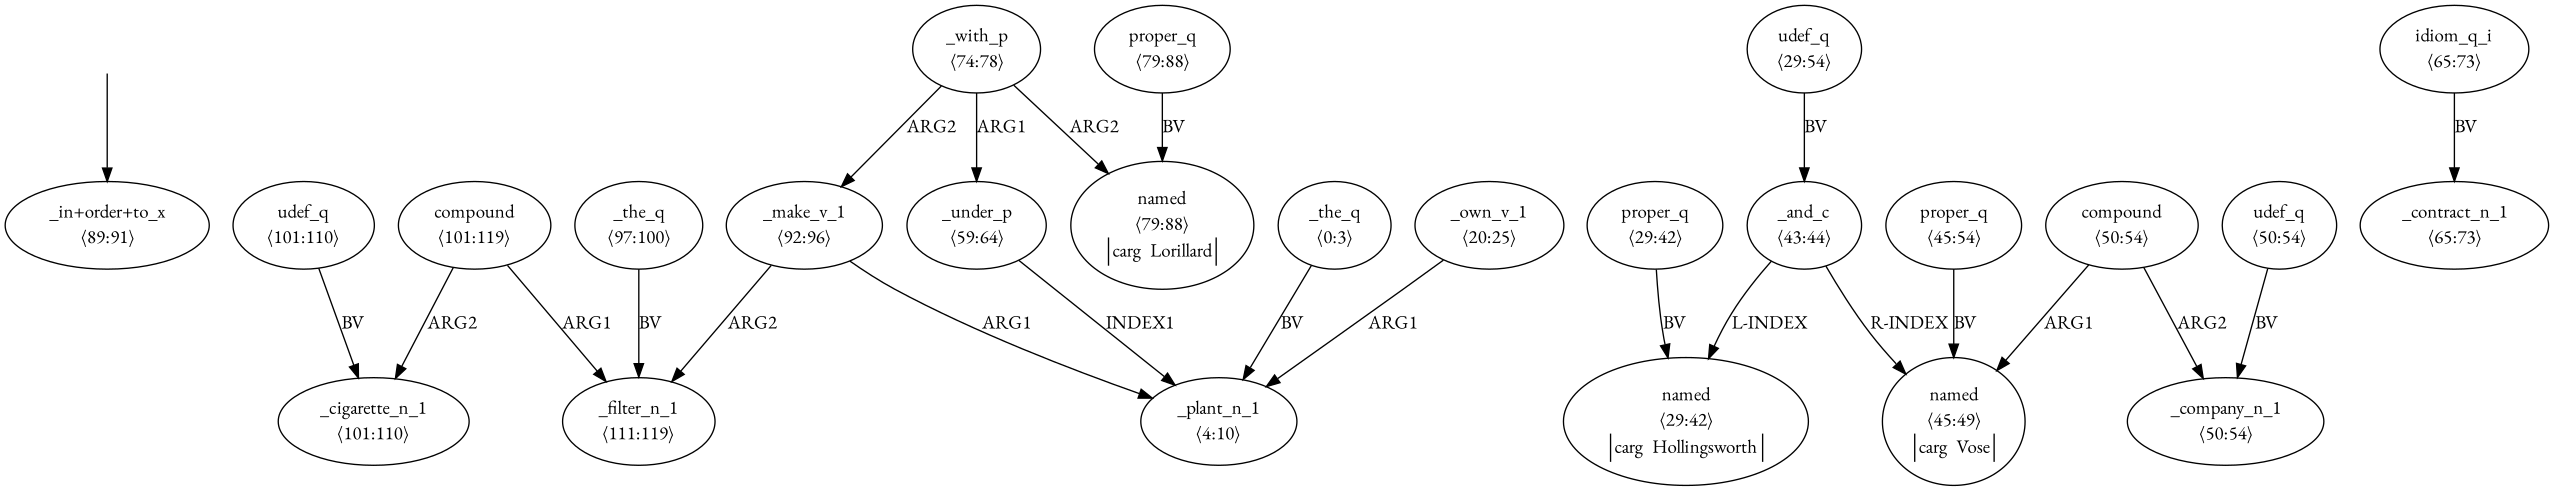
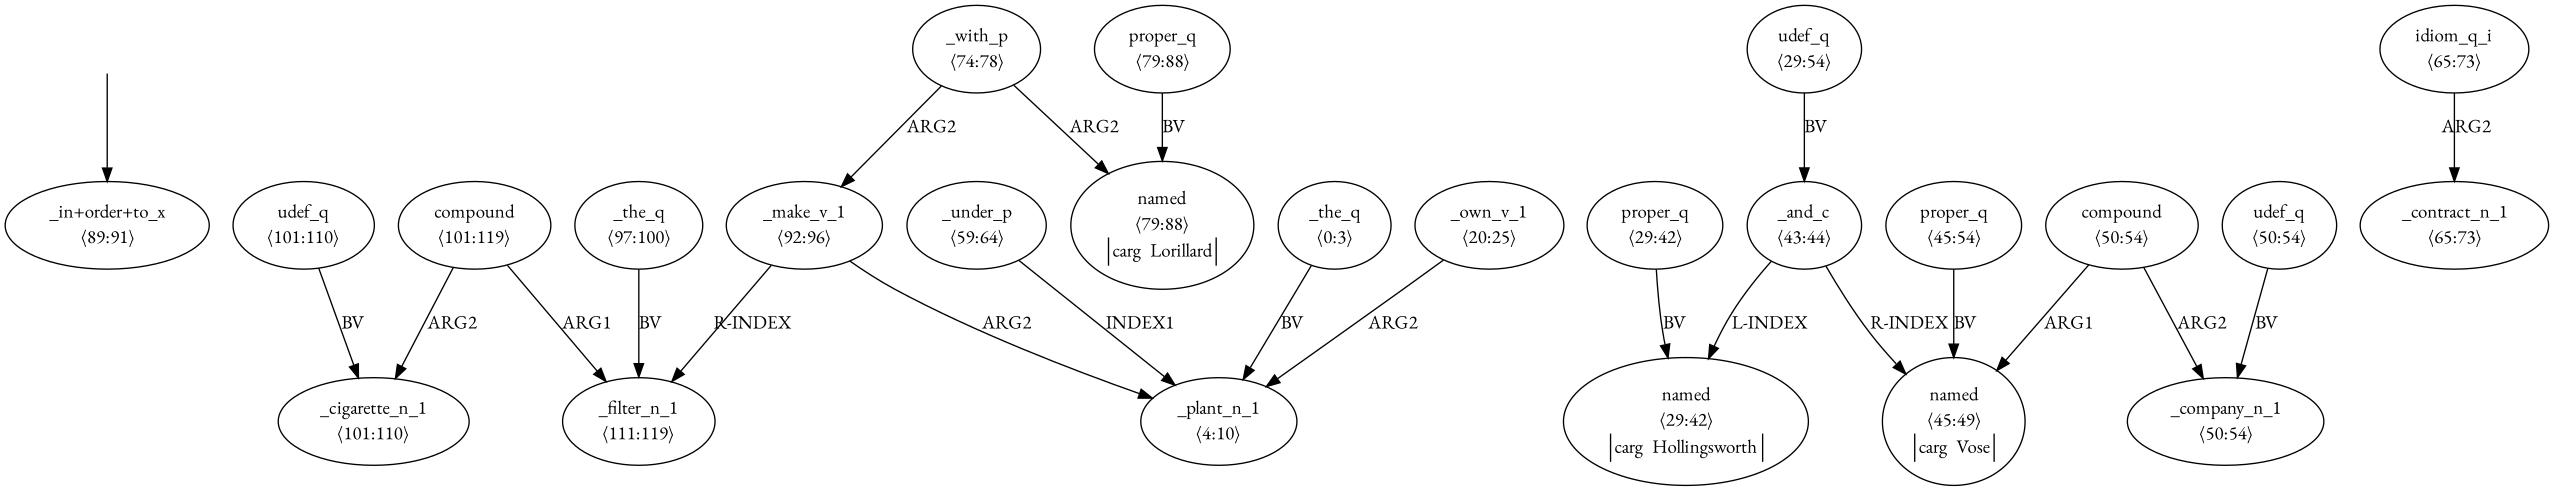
(2467, 127) -> (2467, 127)
(977, 130) -> none
(753, 323) -> (753, 323)
(1007, 323) -> (1007, 323)
(1393, 323) -> (1393, 323)
